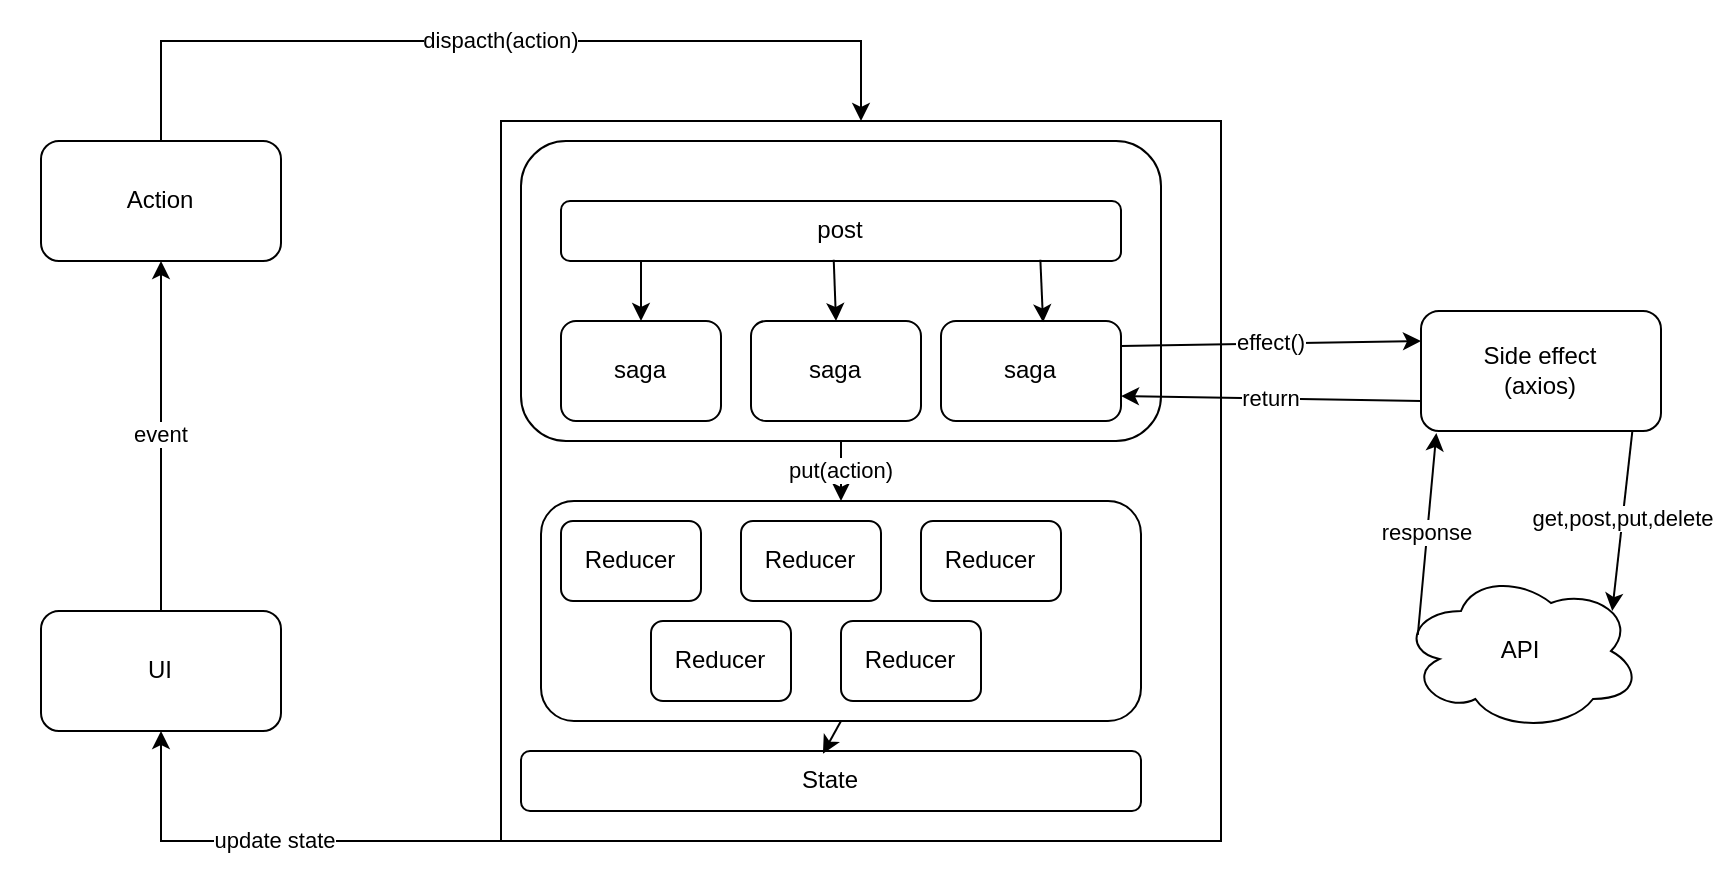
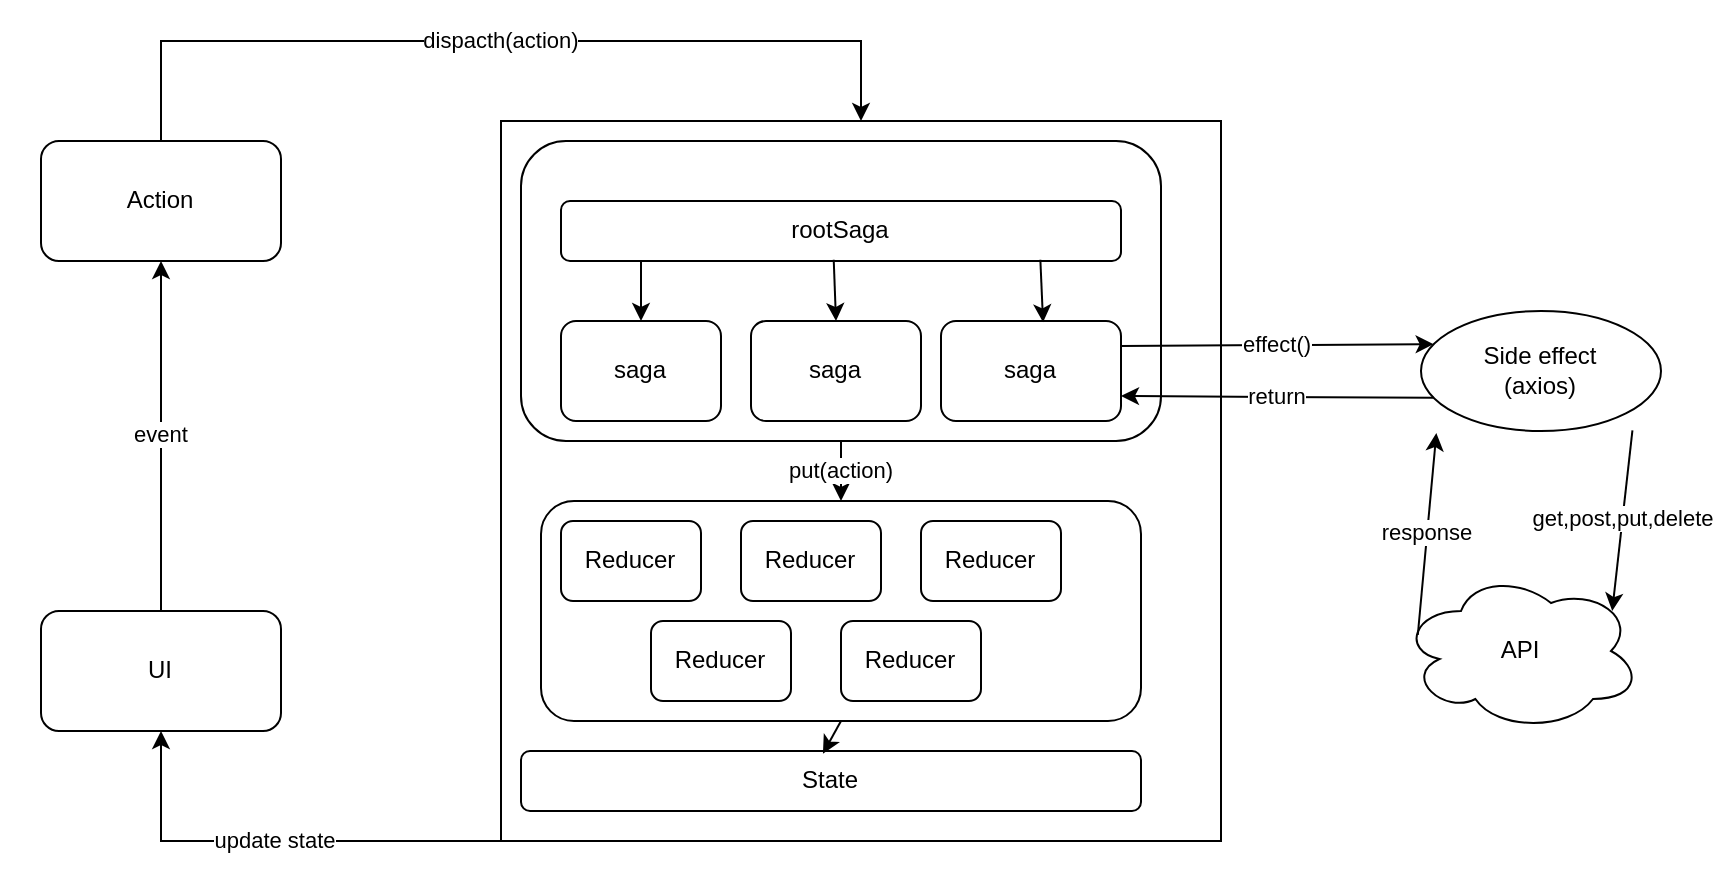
(841, 231) -> (841, 231)
(1541, 371) -> (1541, 371)
